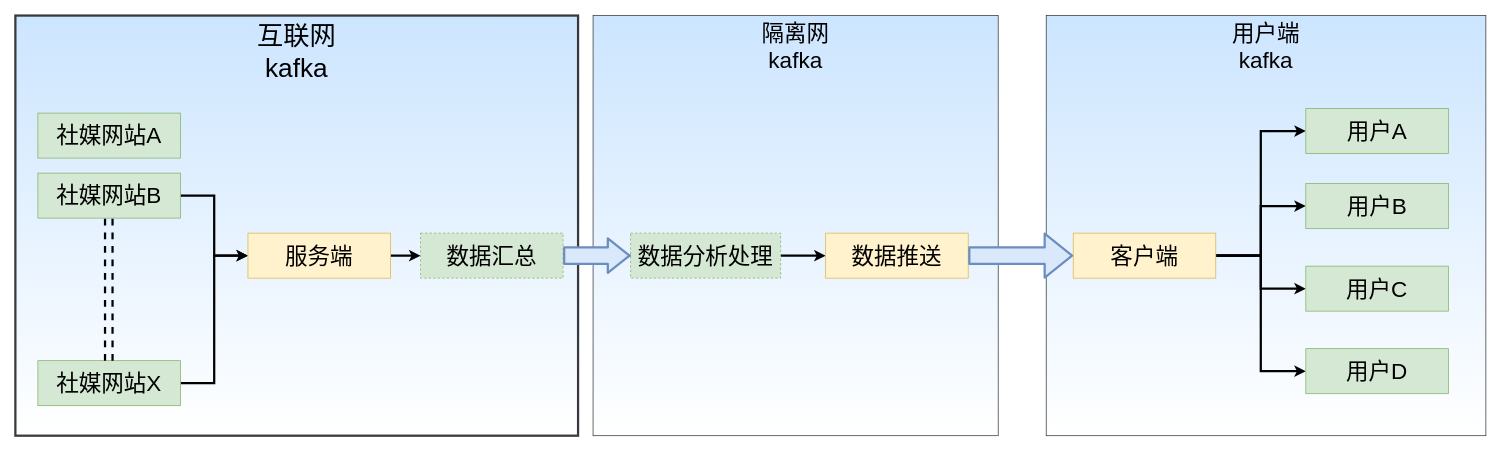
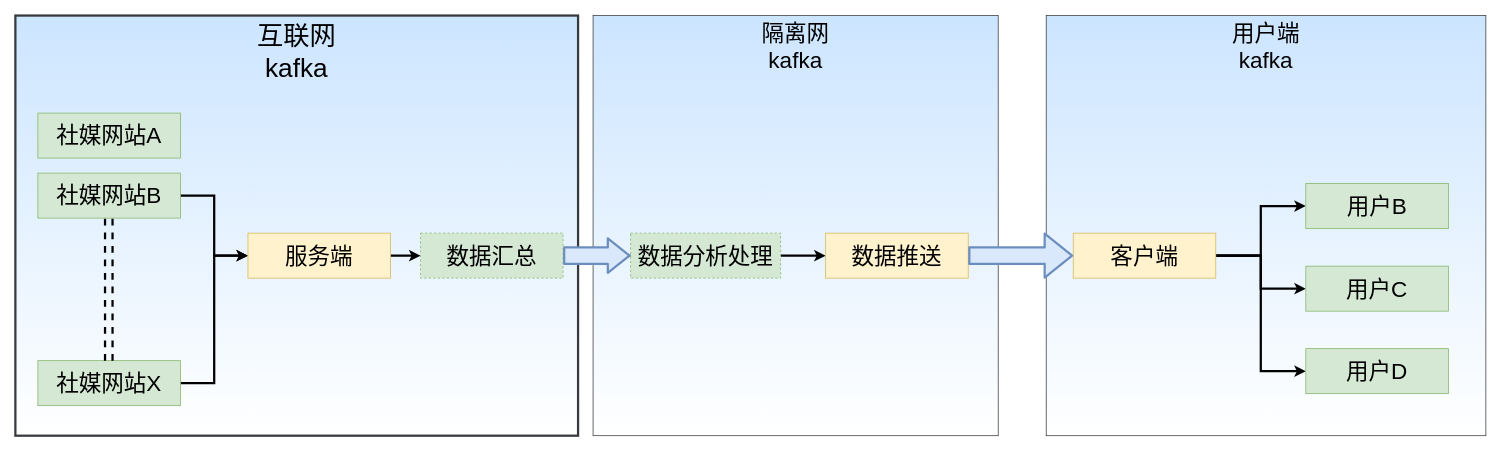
(1377, 131) -> none
(1260, 149) -> none
